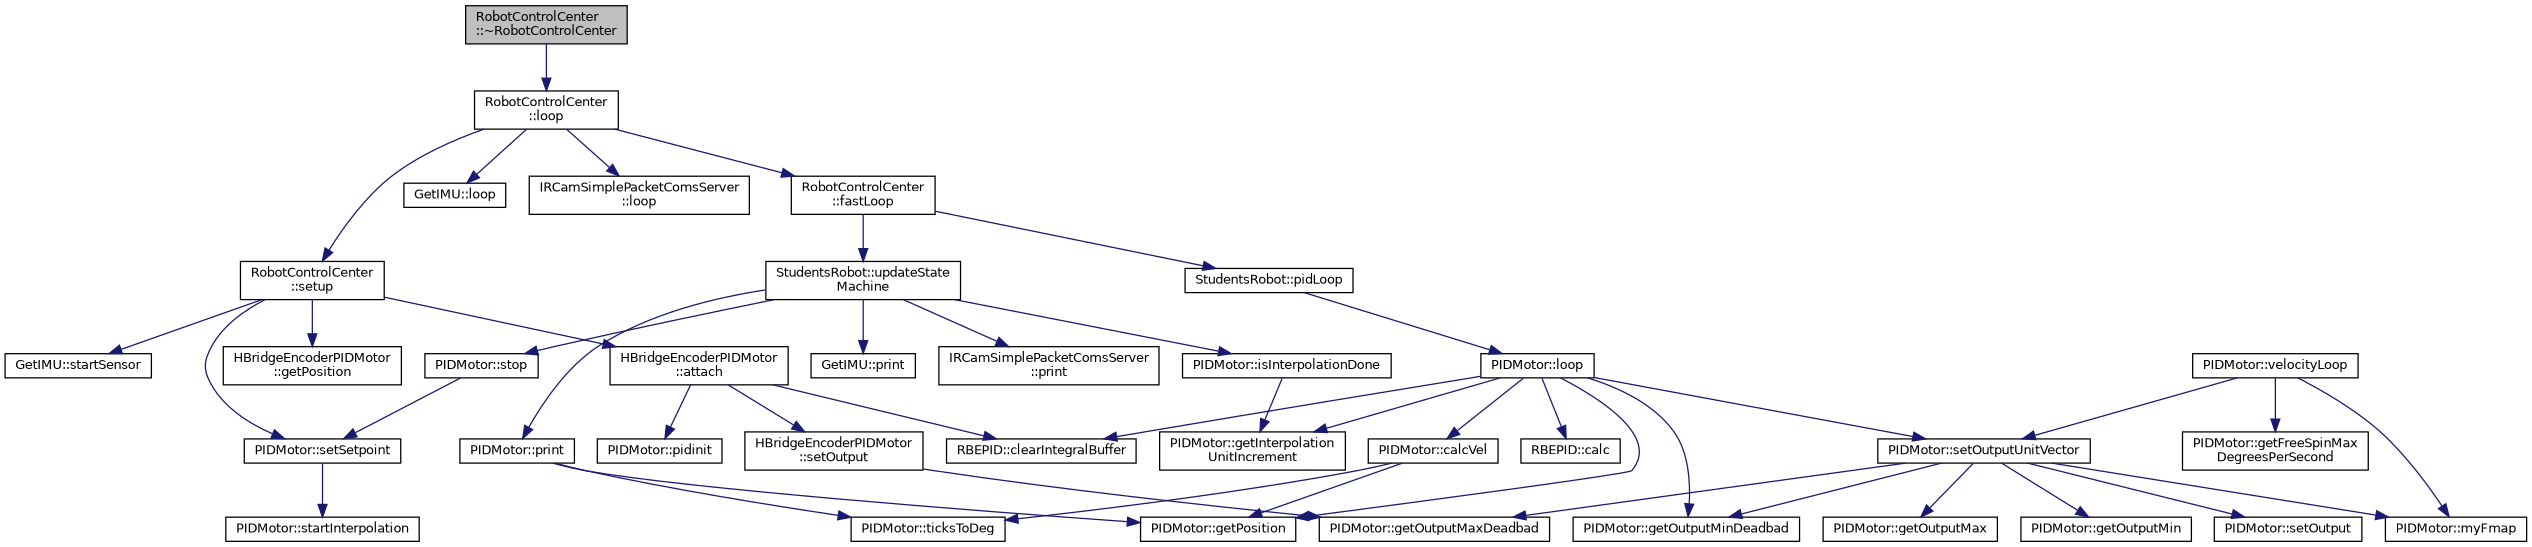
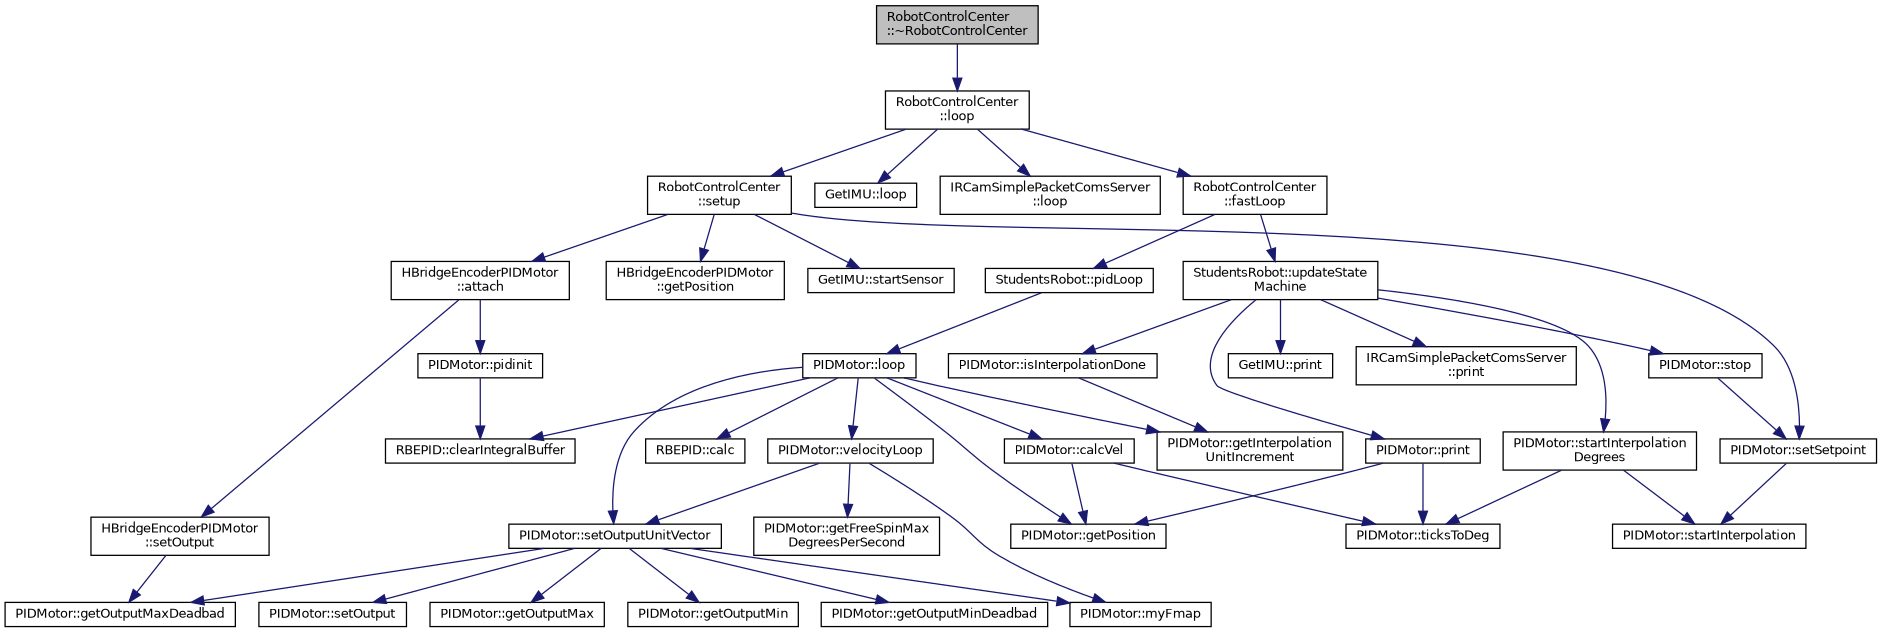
(878, 410) -> (480, 402)
(1665, 421) -> (856, 402)
none -> (1600, 451)
